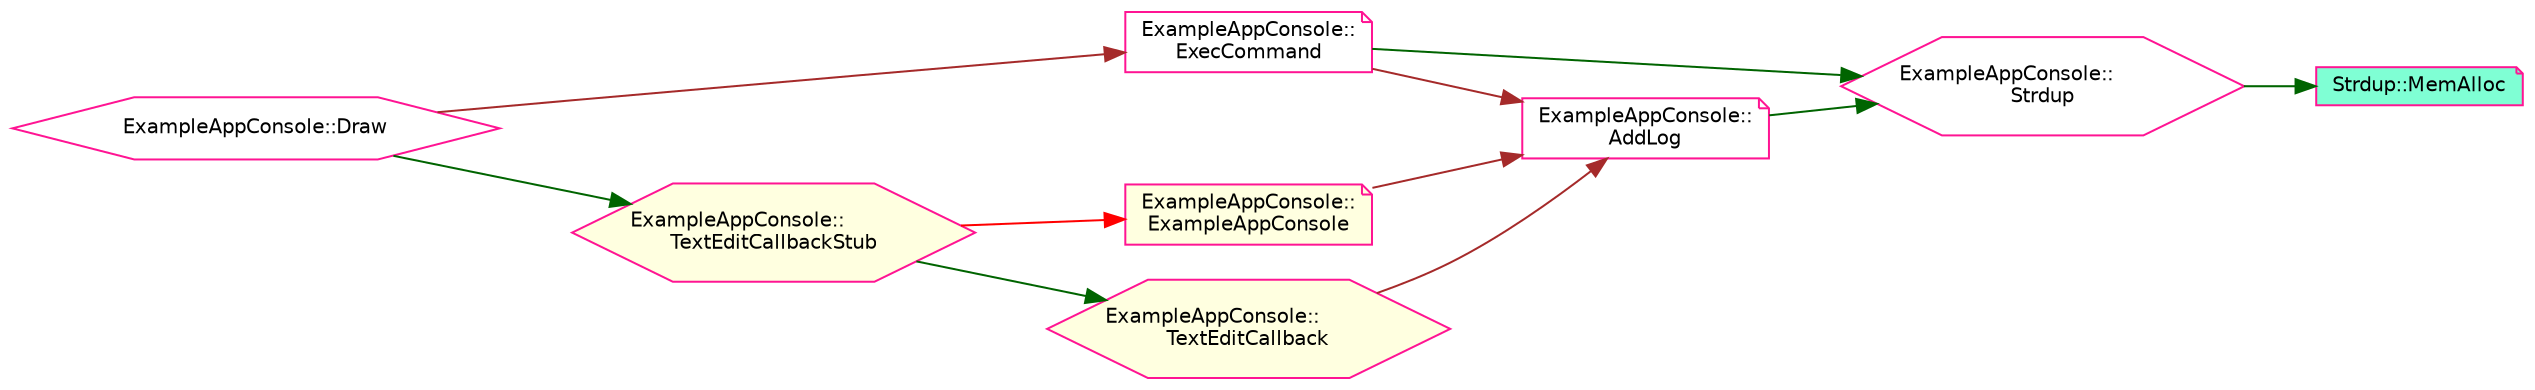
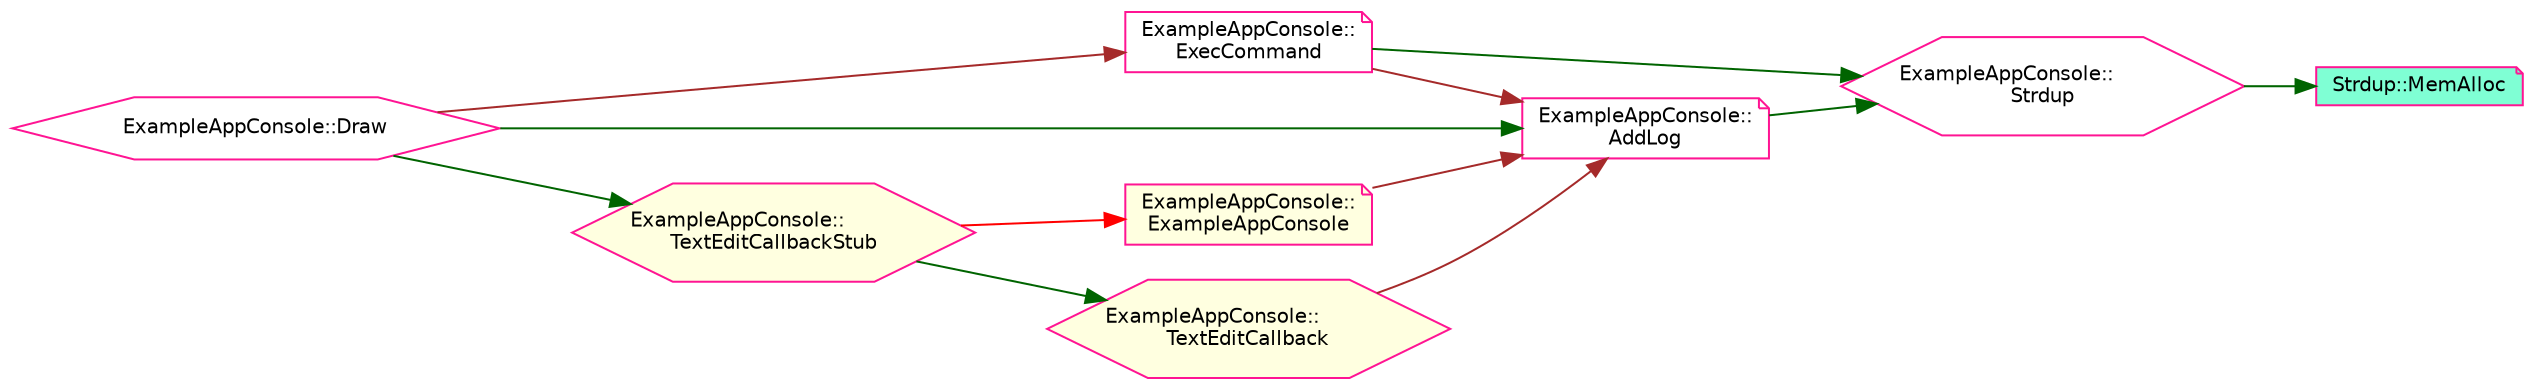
none -> (1001, 128)
